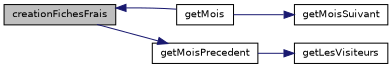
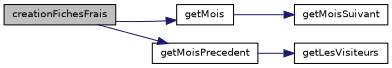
(151, 8) -> (141, 22)
